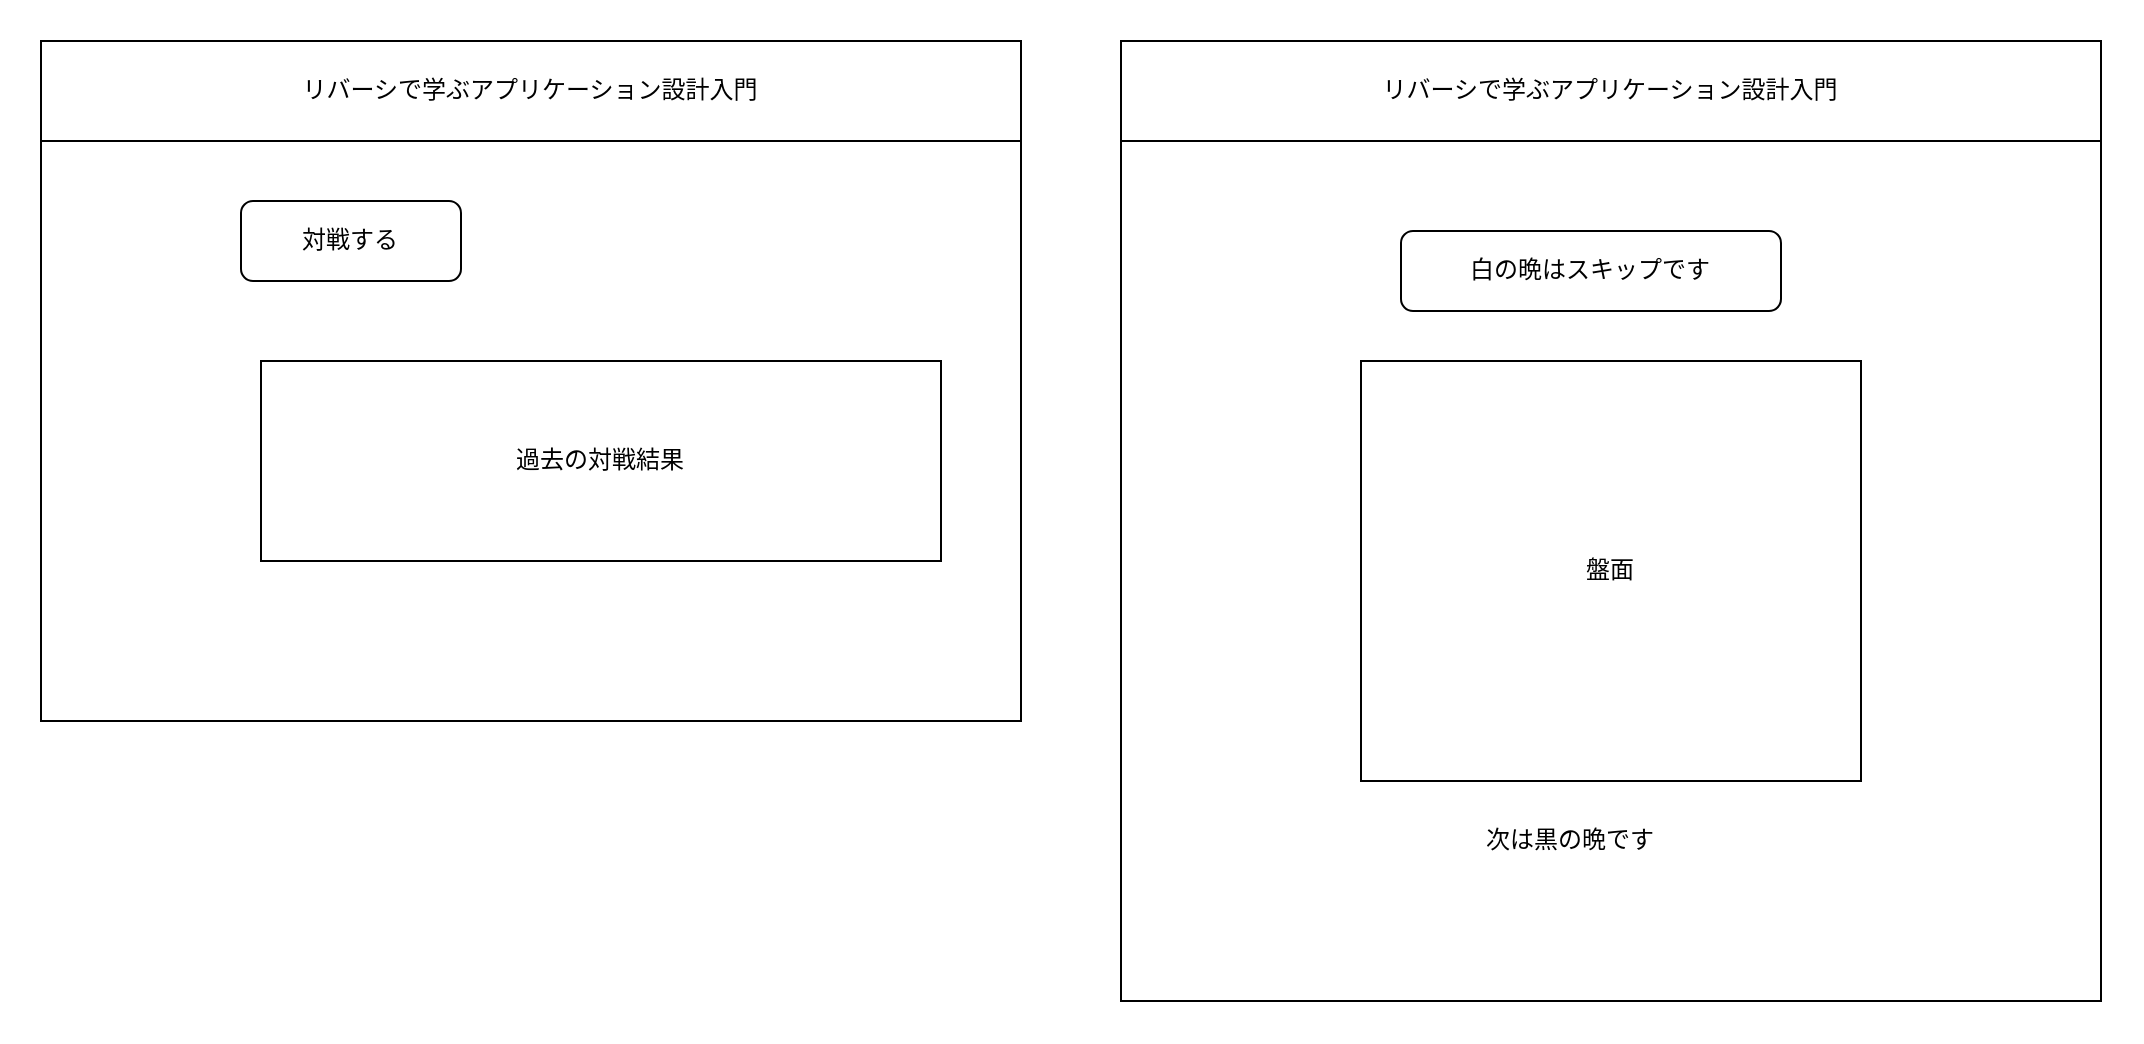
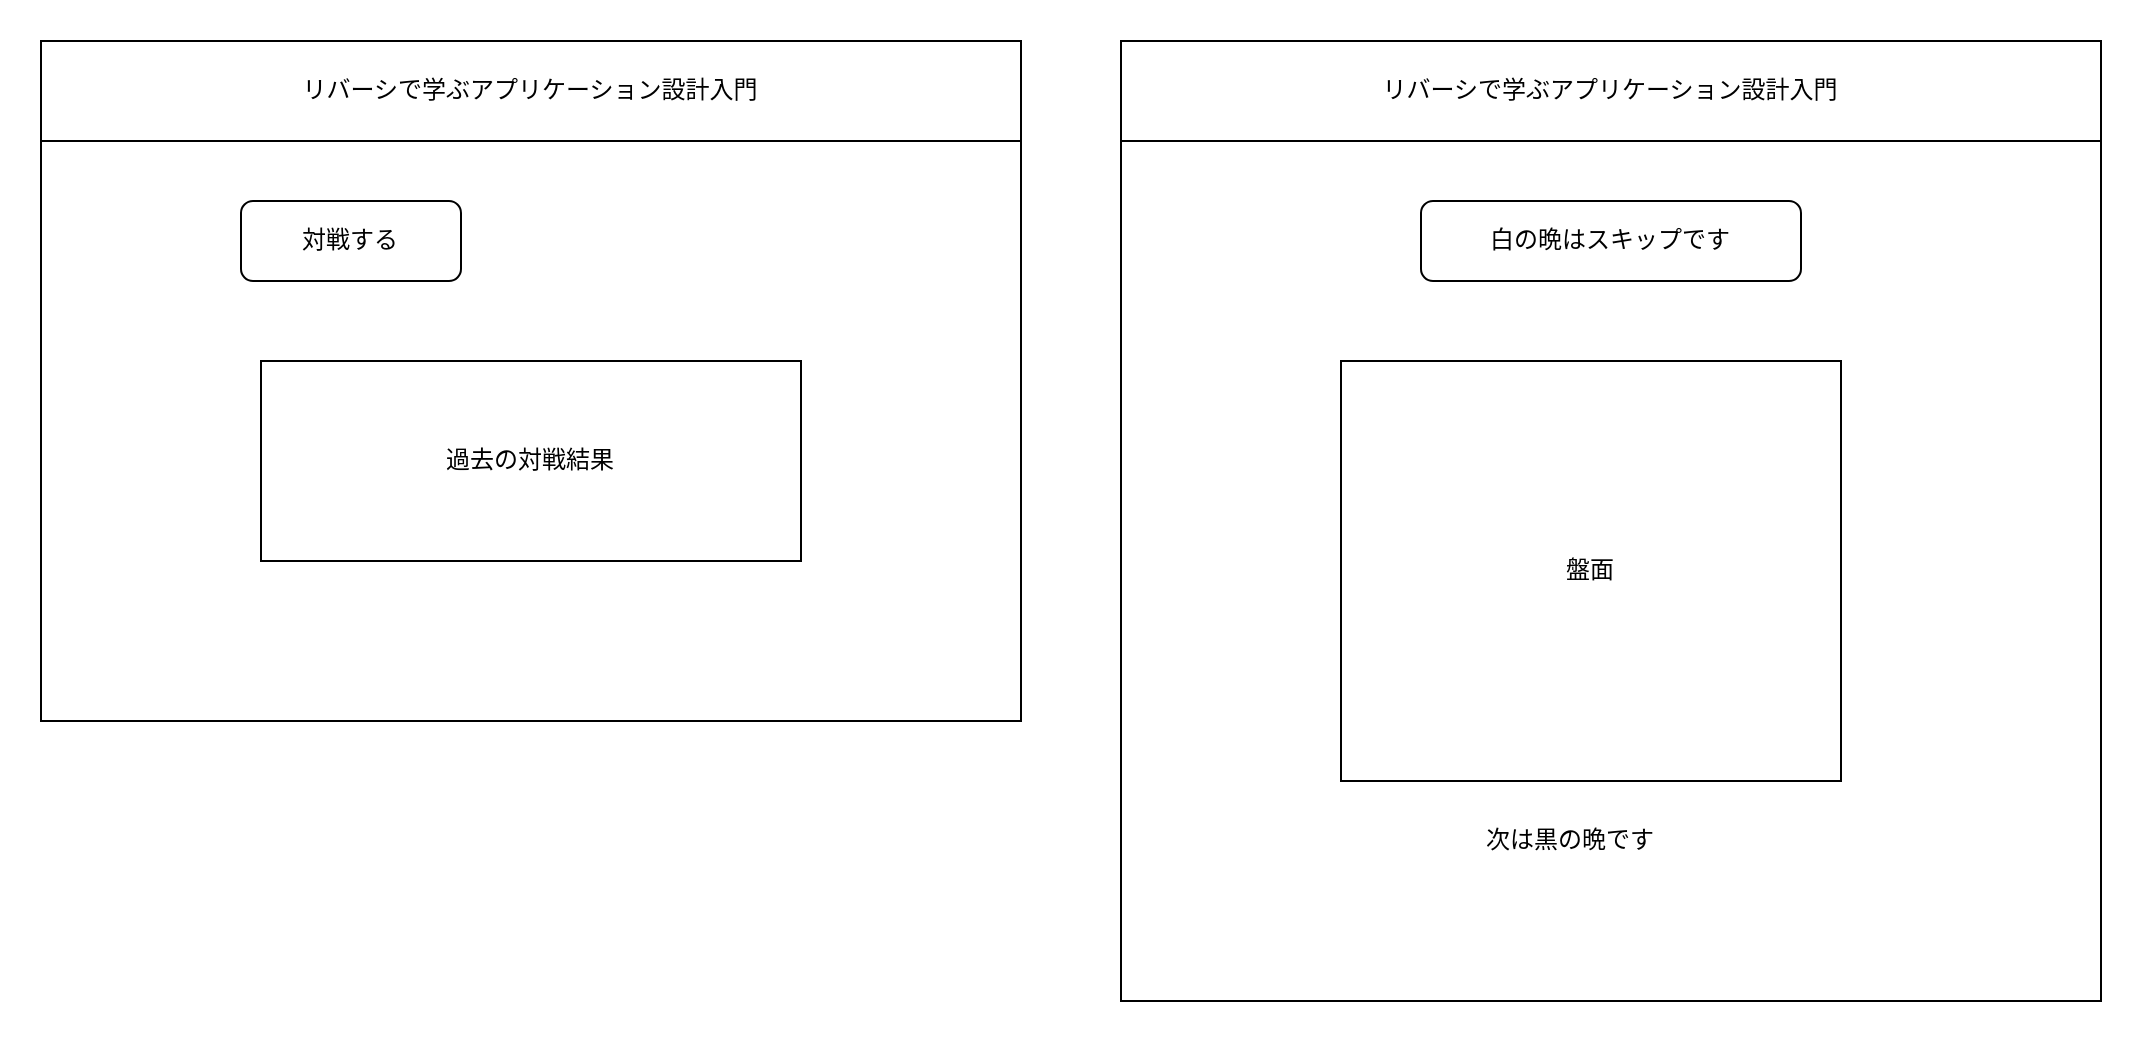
(1591, 271) -> (1611, 241)
(601, 461) -> (531, 461)
(1611, 571) -> (1591, 571)
